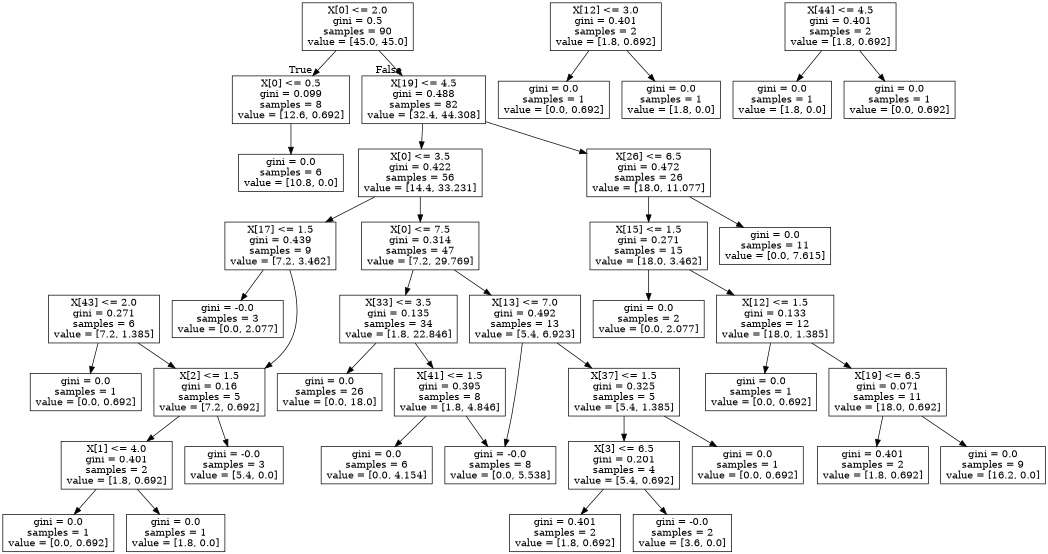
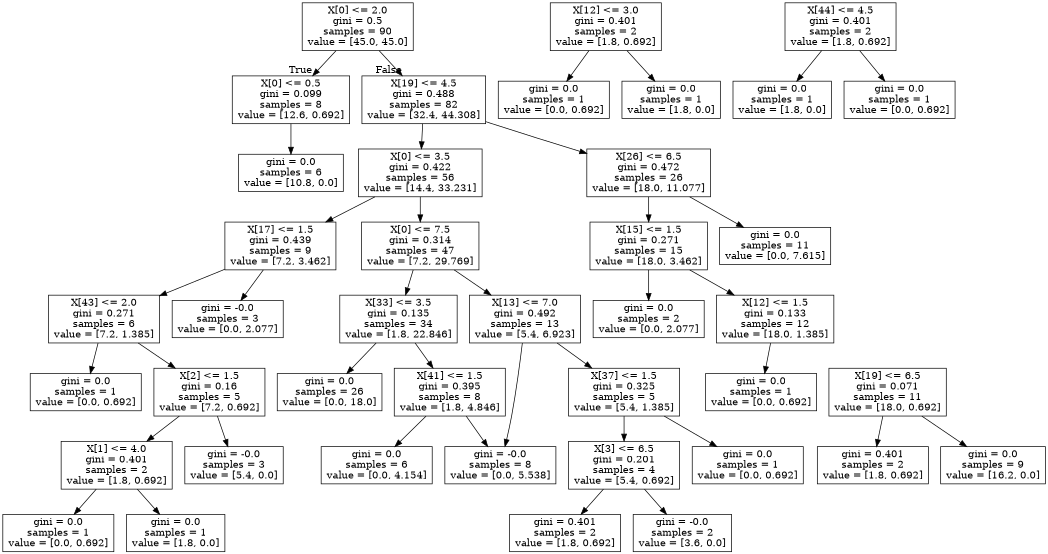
(296, 321) -> (196, 281)
(828, 354) -> none
